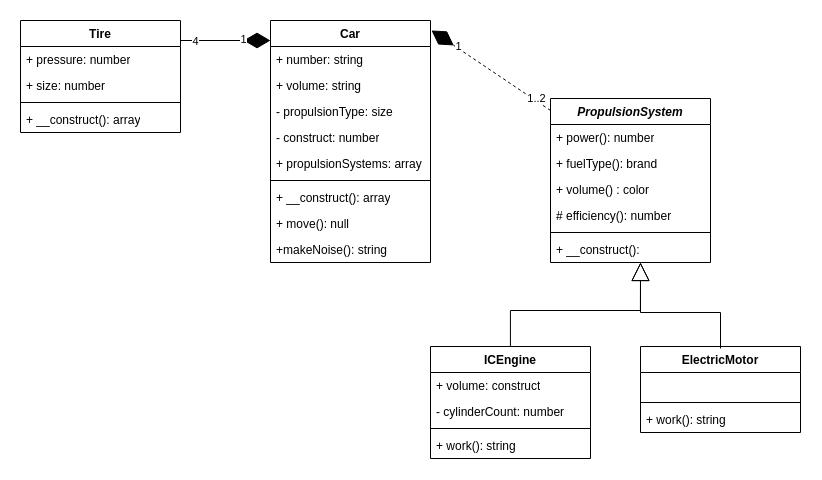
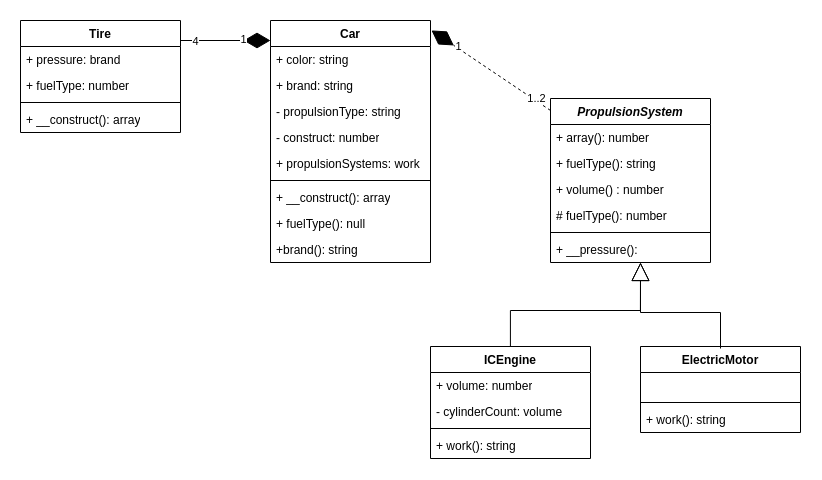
(82, 61) -> (79, 61)
(324, 61) -> (319, 61)
(67, 87) -> (81, 87)
(322, 87) -> (321, 87)
(341, 113) -> (348, 113)
(609, 139) -> (609, 139)
(614, 165) -> (616, 165)
(352, 172) -> (352, 172)
(608, 191) -> (613, 191)
(623, 217) -> (617, 217)
(316, 225) -> (328, 225)
(337, 251) -> (326, 251)
(607, 251) -> (604, 251)
(494, 387) -> (484, 387)
(506, 413) -> (504, 413)
